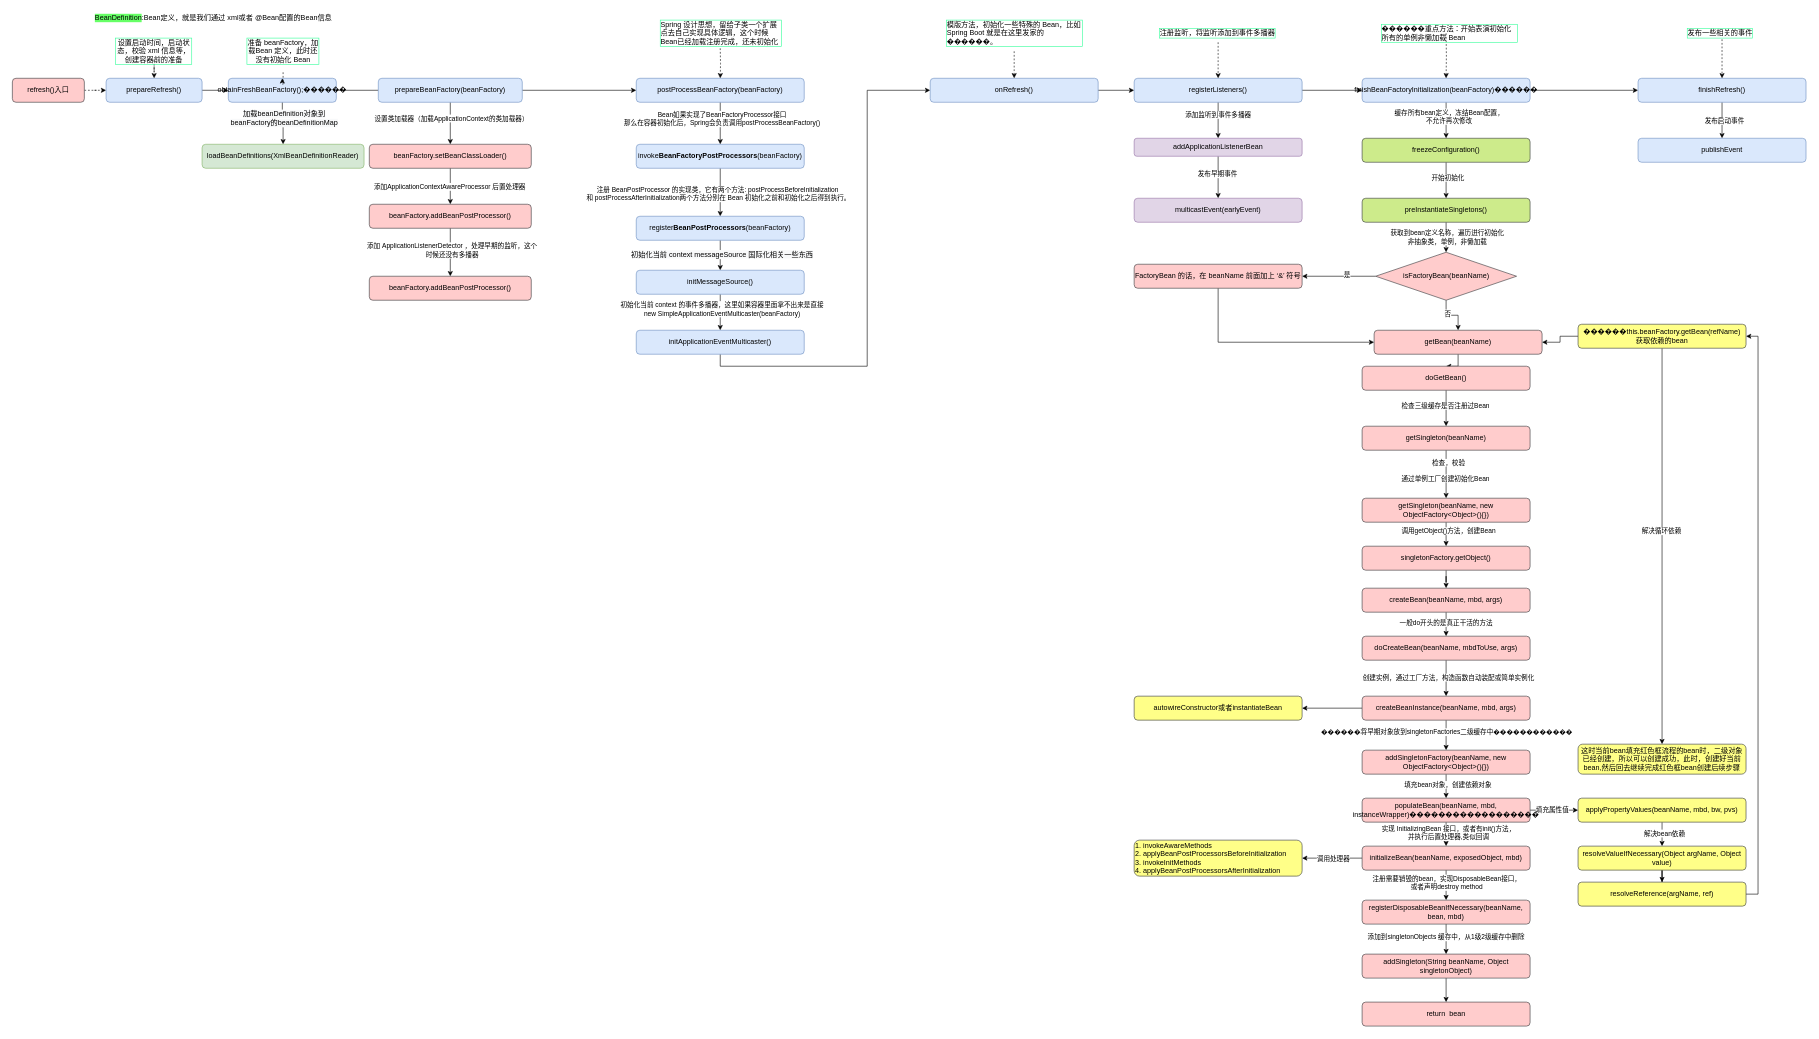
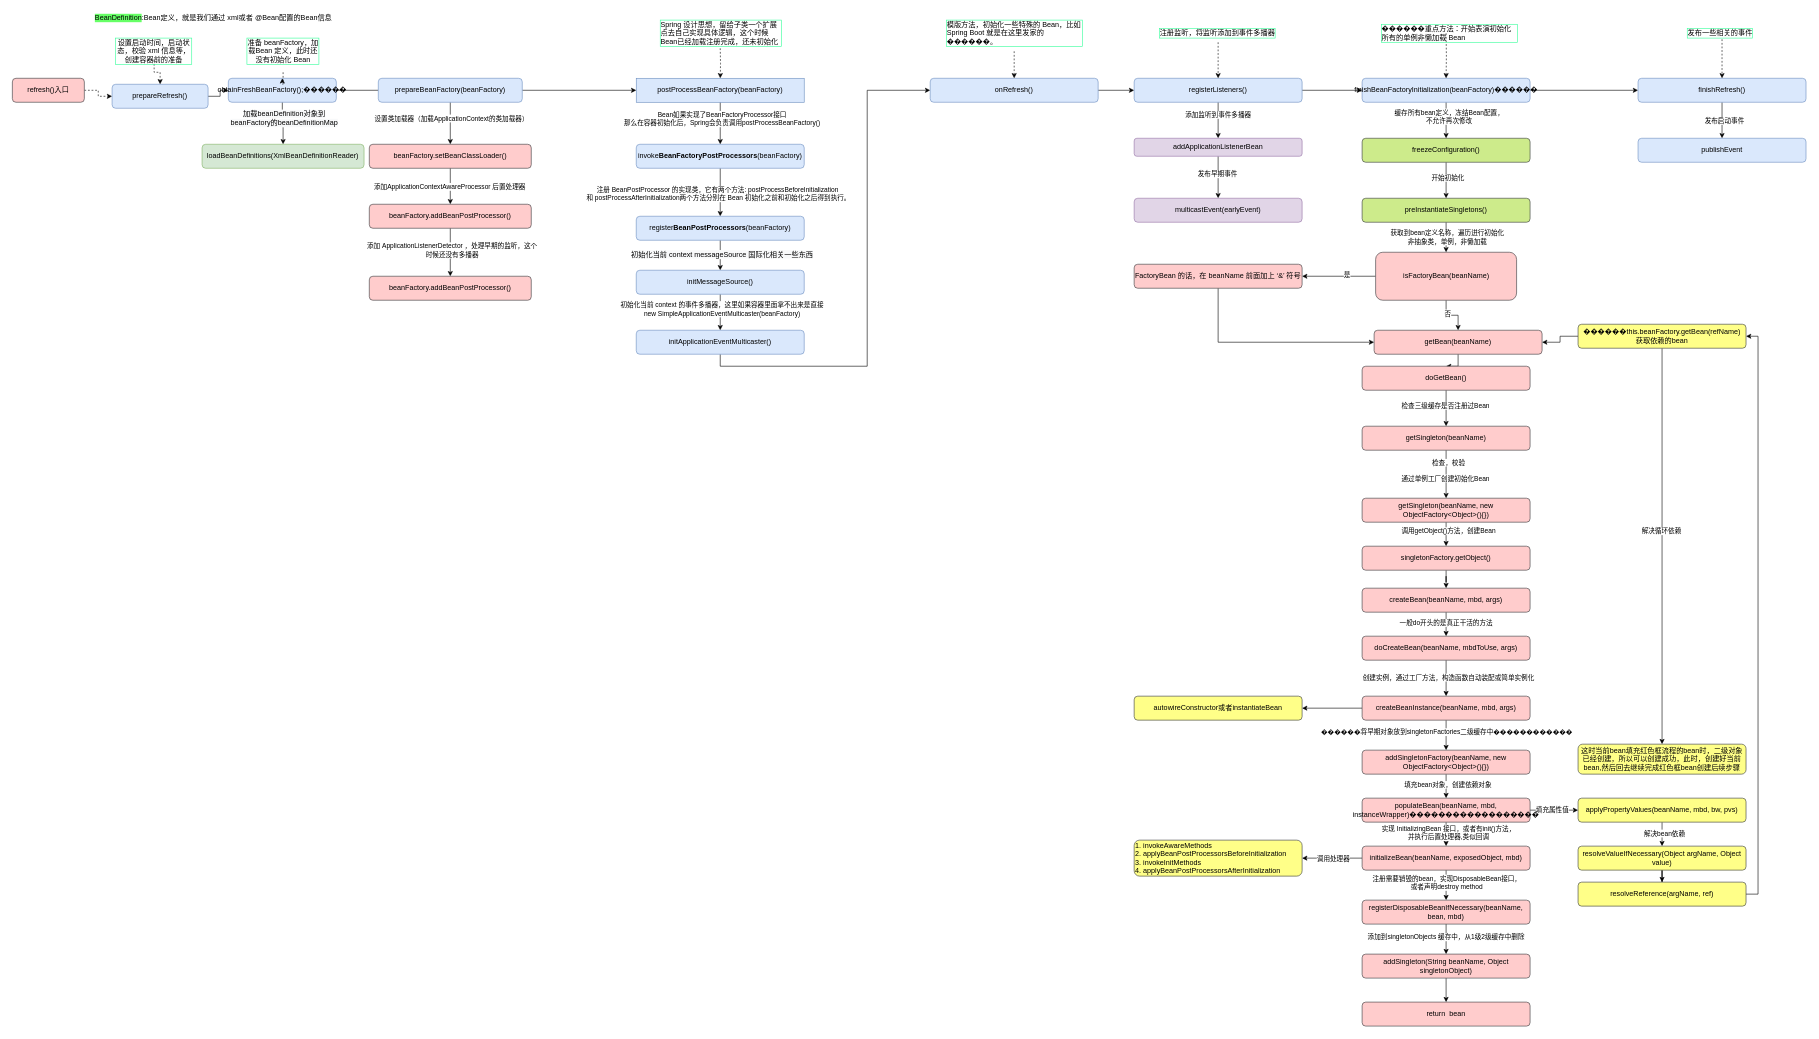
(154, 90) -> (160, 96)
(720, 90) -> (720, 90)
(1446, 276) -> (1446, 276)
